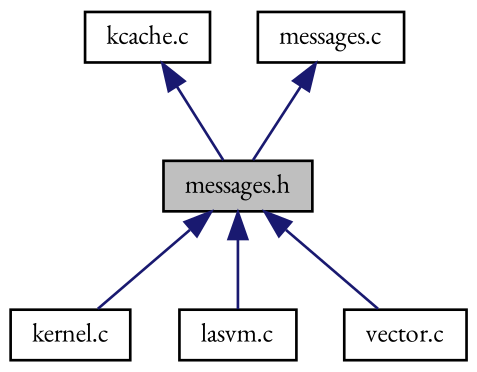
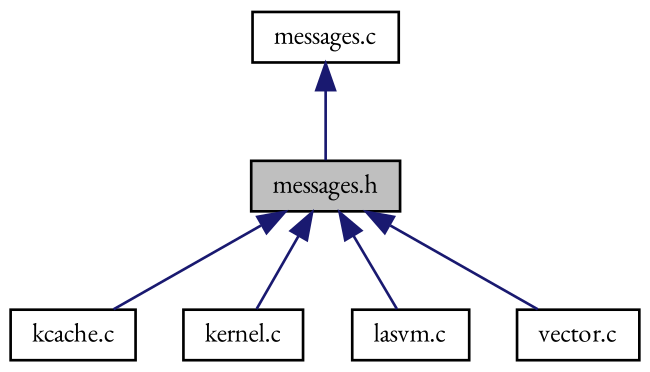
(200, 123) -> (187, 267)
